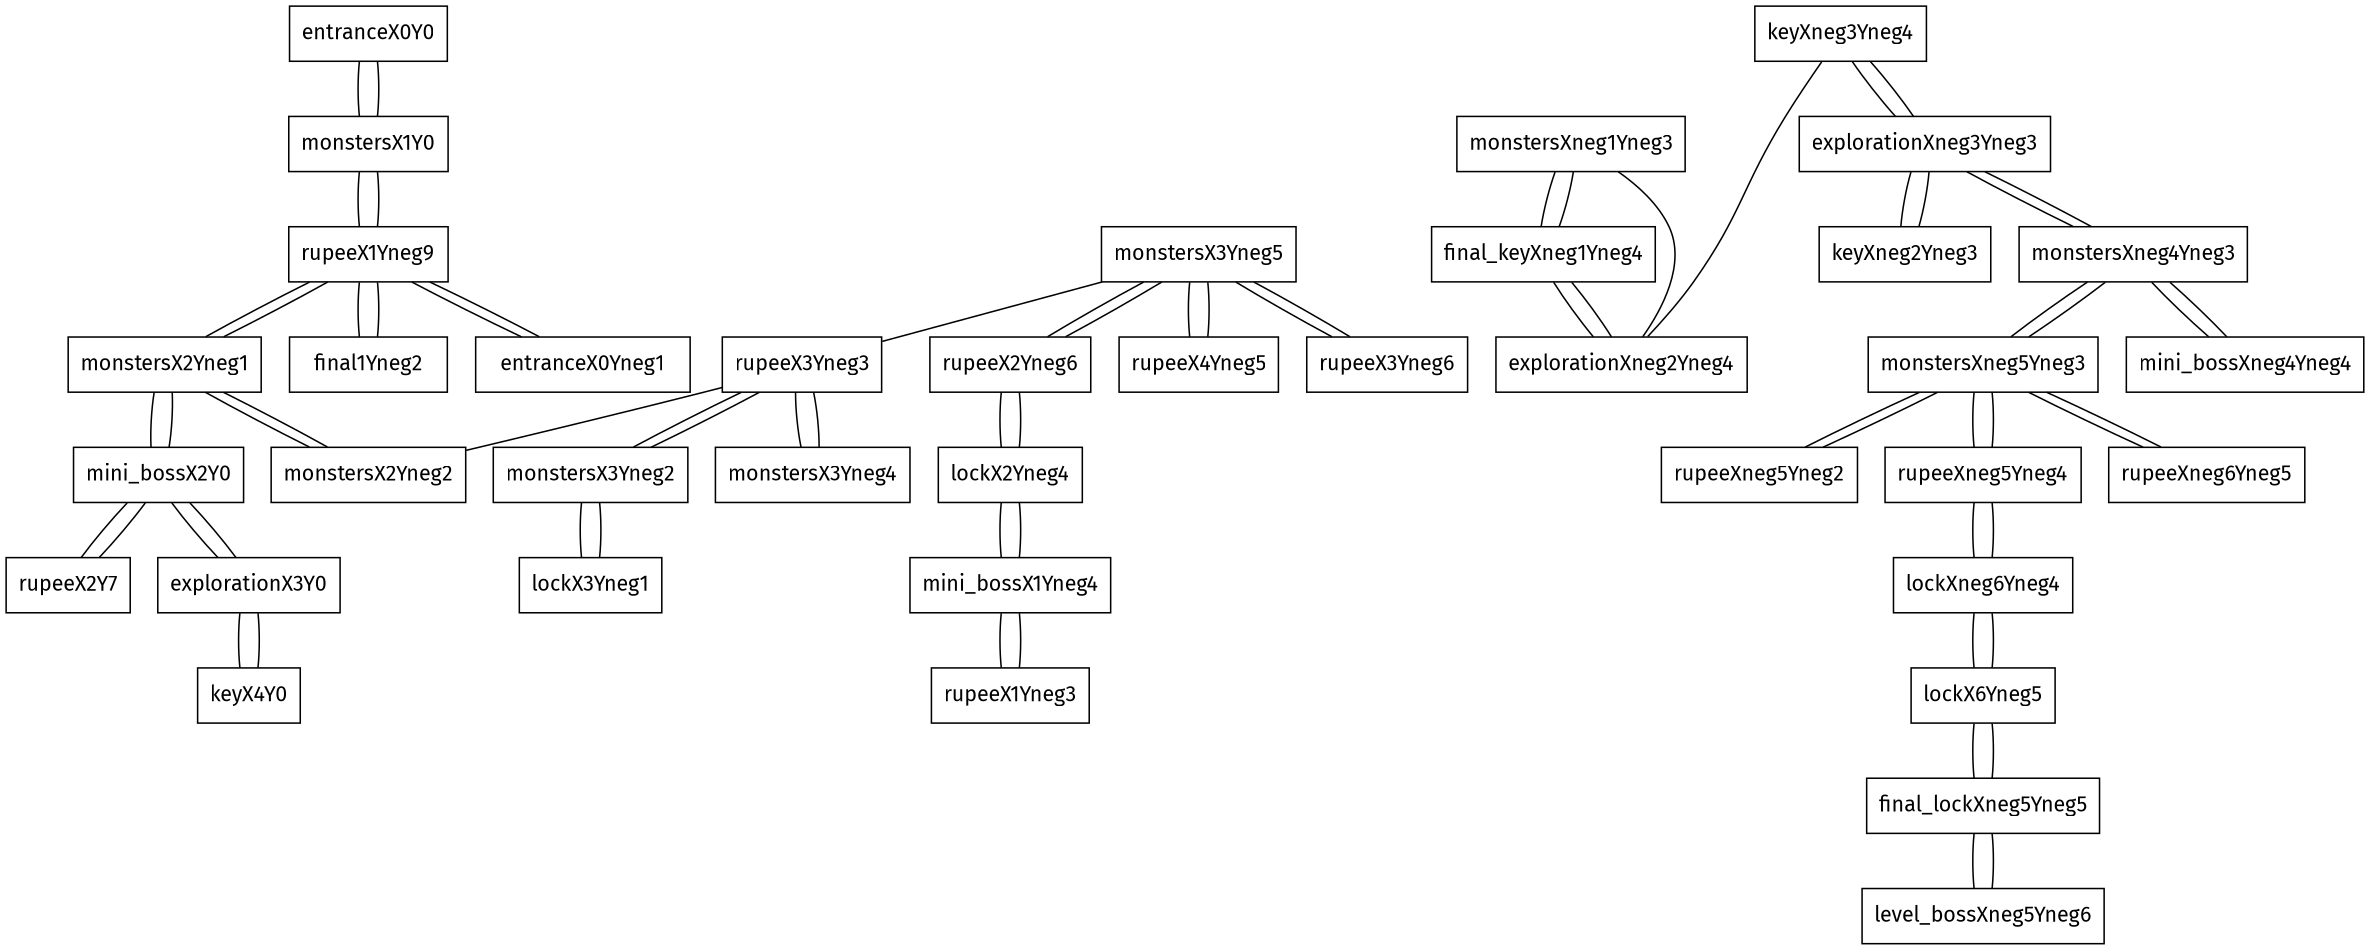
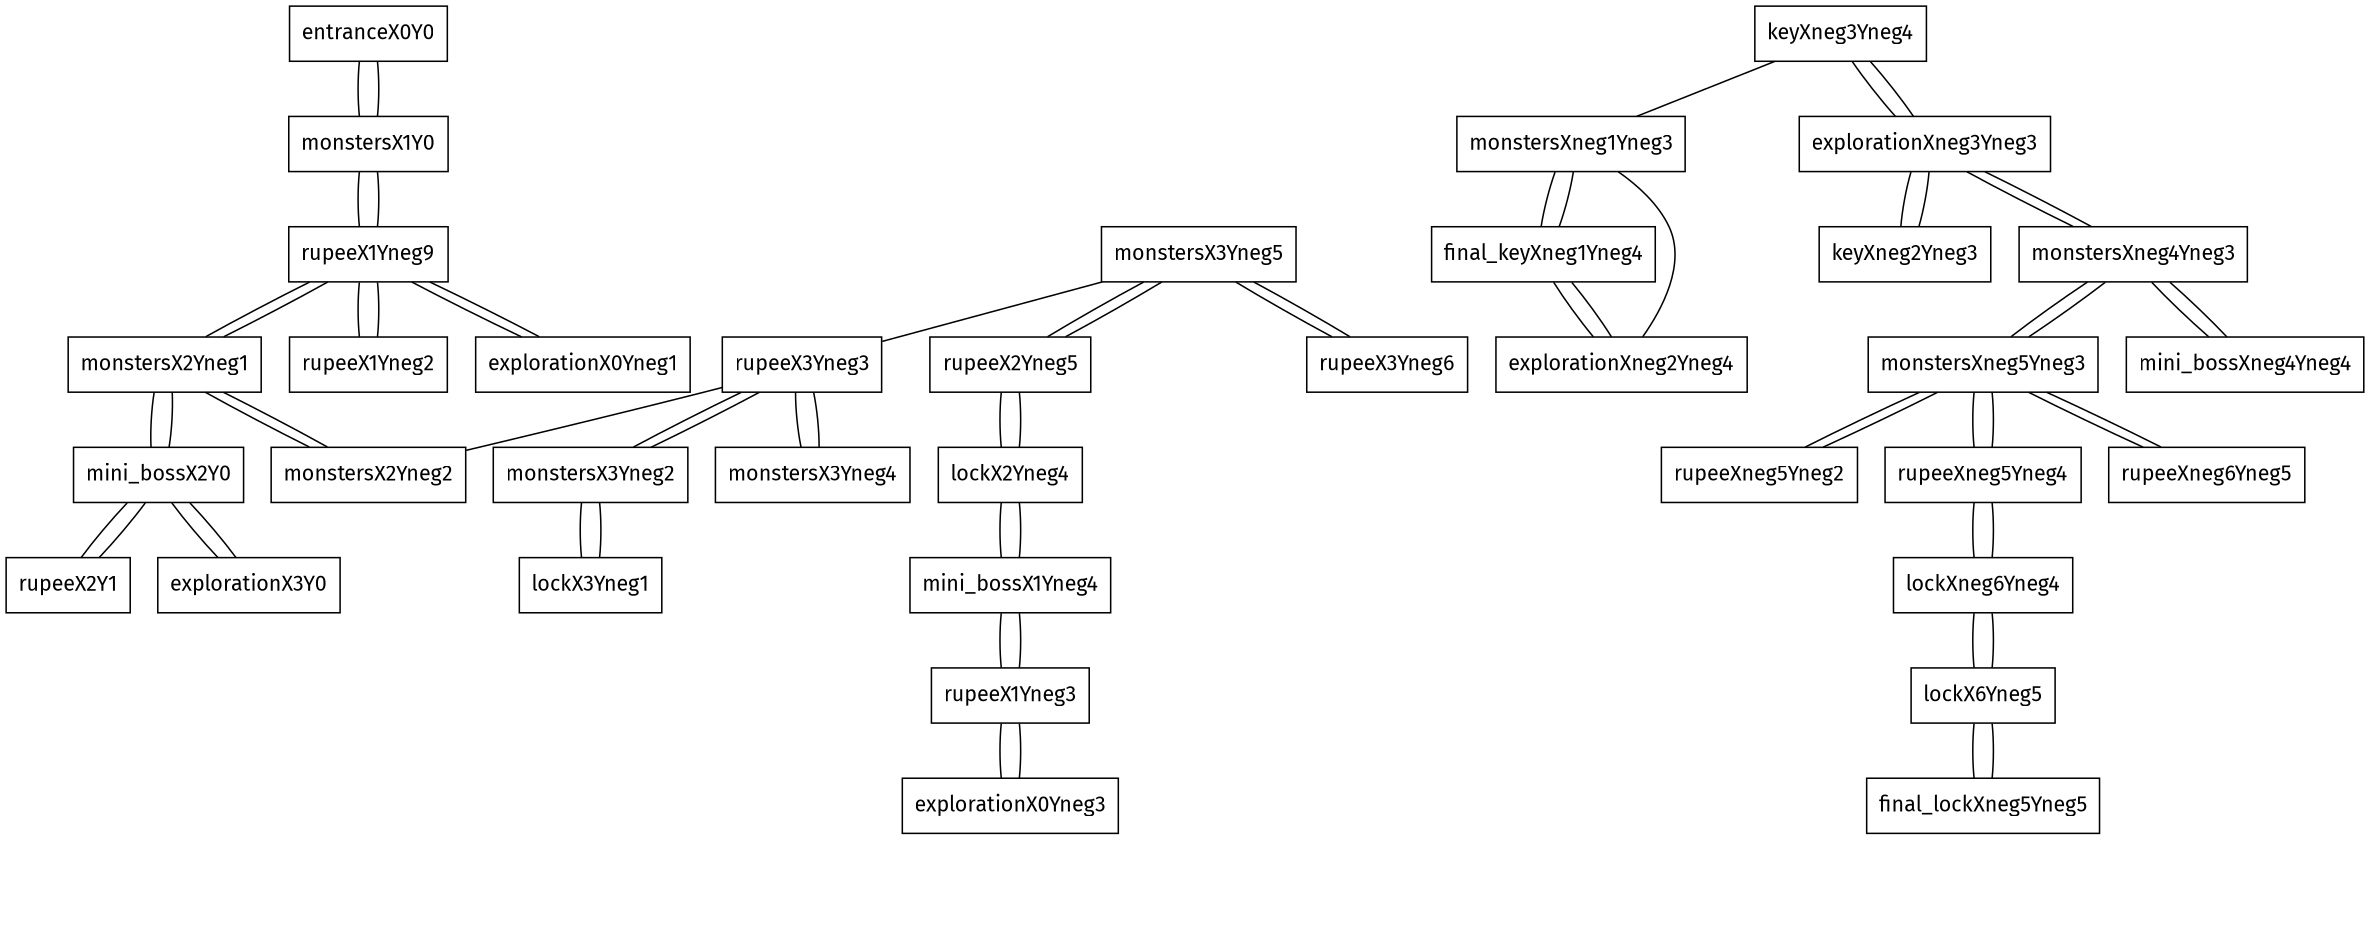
(1740, 203) -> (1706, 89)
(368, 365) -> (368, 365)
(583, 365) -> (583, 365)
(1010, 365) -> (1010, 365)
(1199, 365) -> none
(68, 585) -> (68, 585)
(249, 696) -> none
none -> (1010, 806)
(1983, 916) -> none
